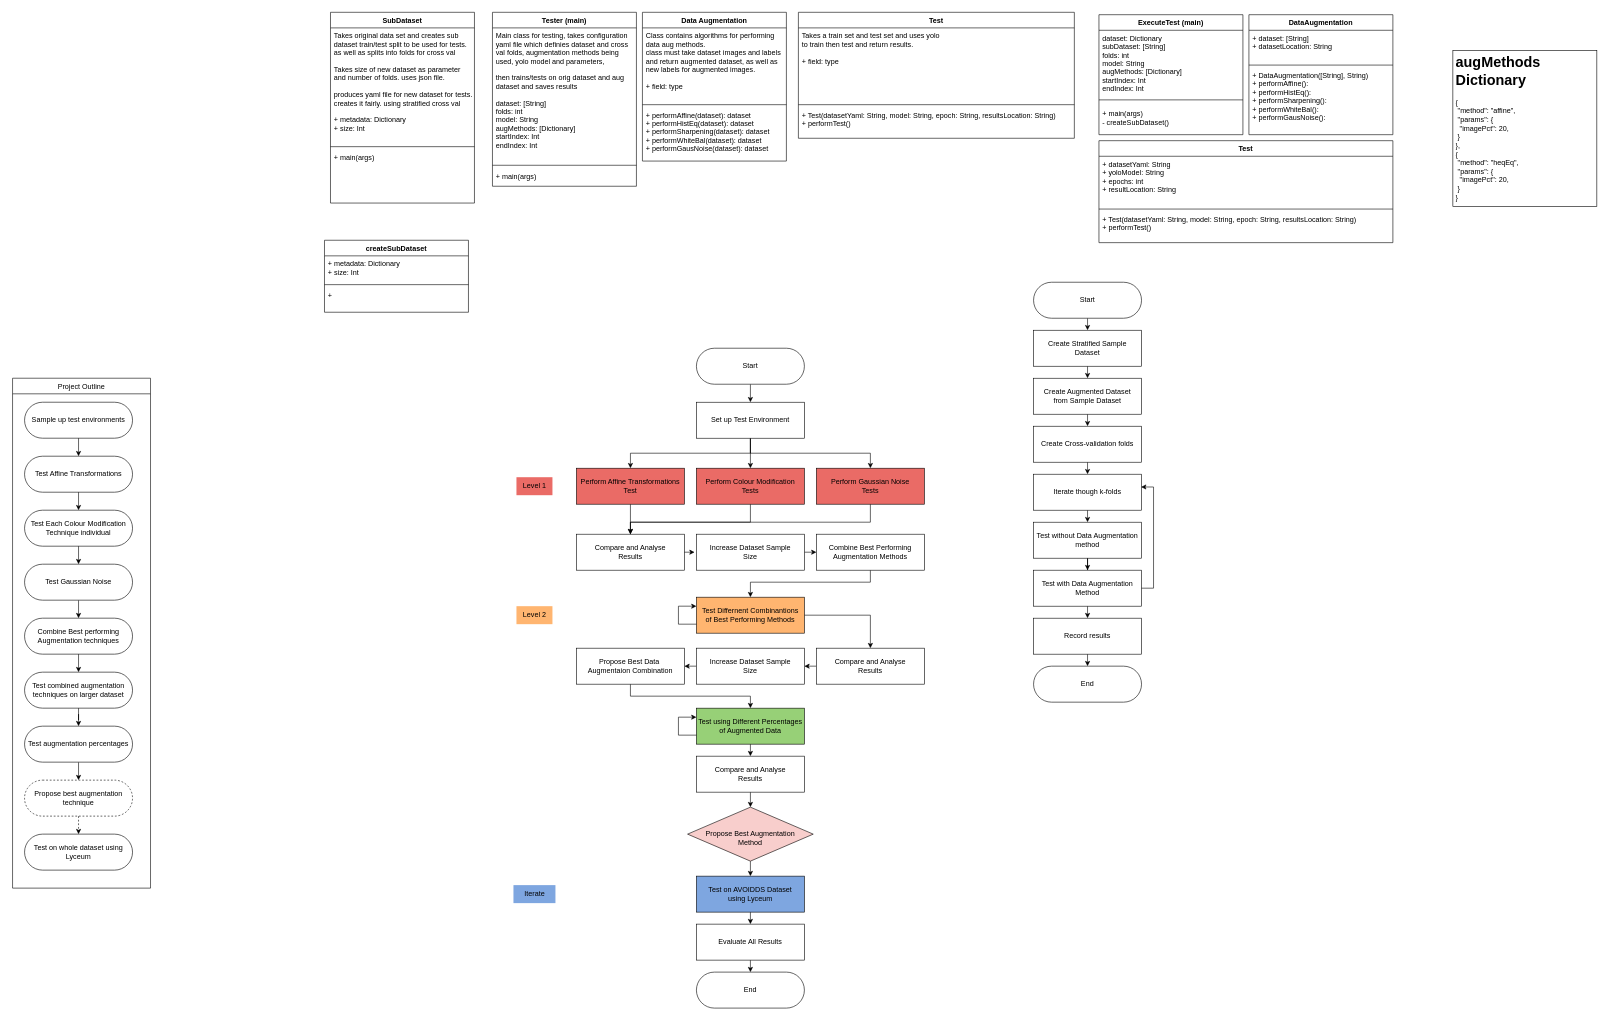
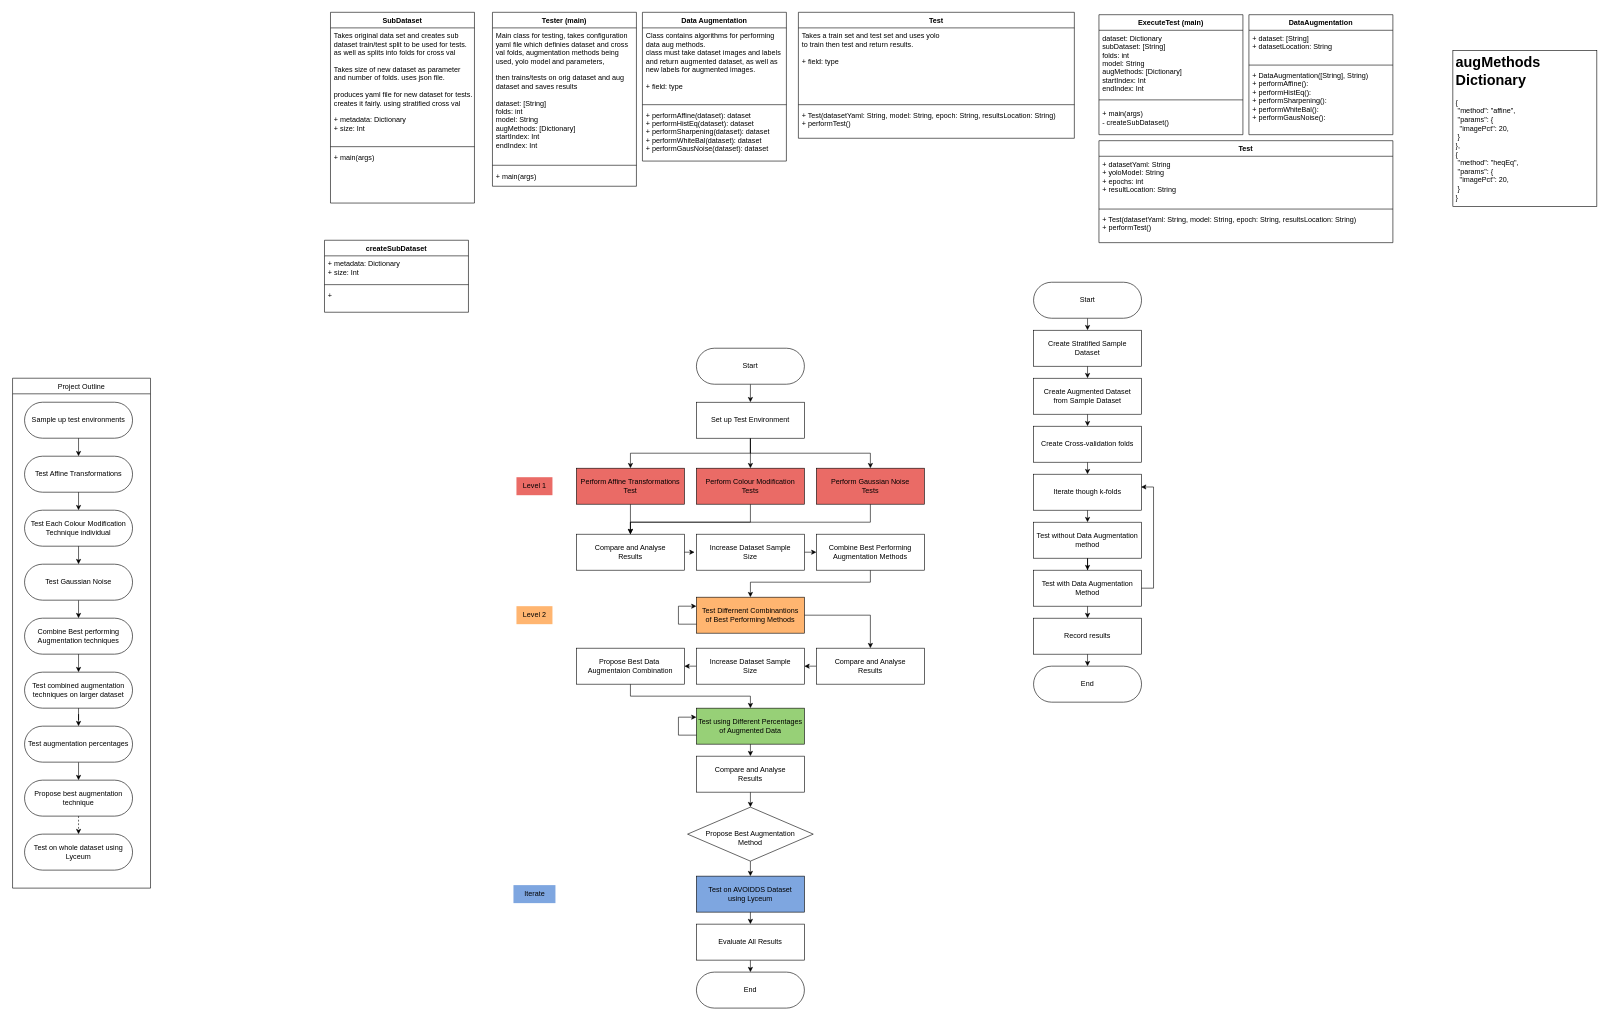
(78, 798) -> (78, 798)
(750, 834) -> (750, 834)
